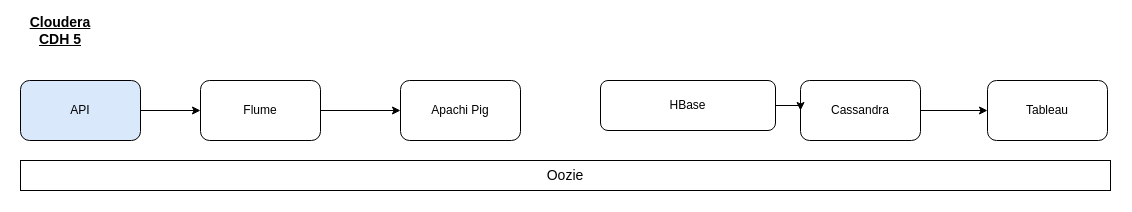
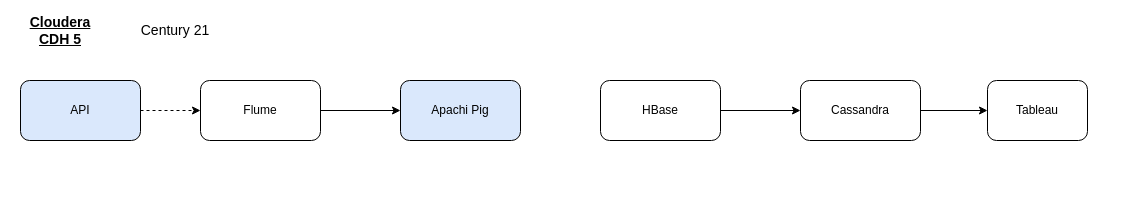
none -> (176, 31)
(688, 106) -> (661, 111)
(168, 111) -> (168, 111)
(461, 111) -> (461, 111)
(1048, 111) -> (1038, 111)
(566, 176) -> none
